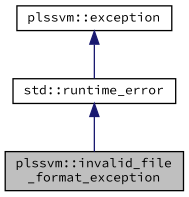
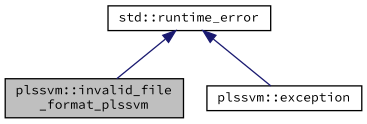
(94, 61) -> (242, 62)
(94, 171) -> (94, 98)
